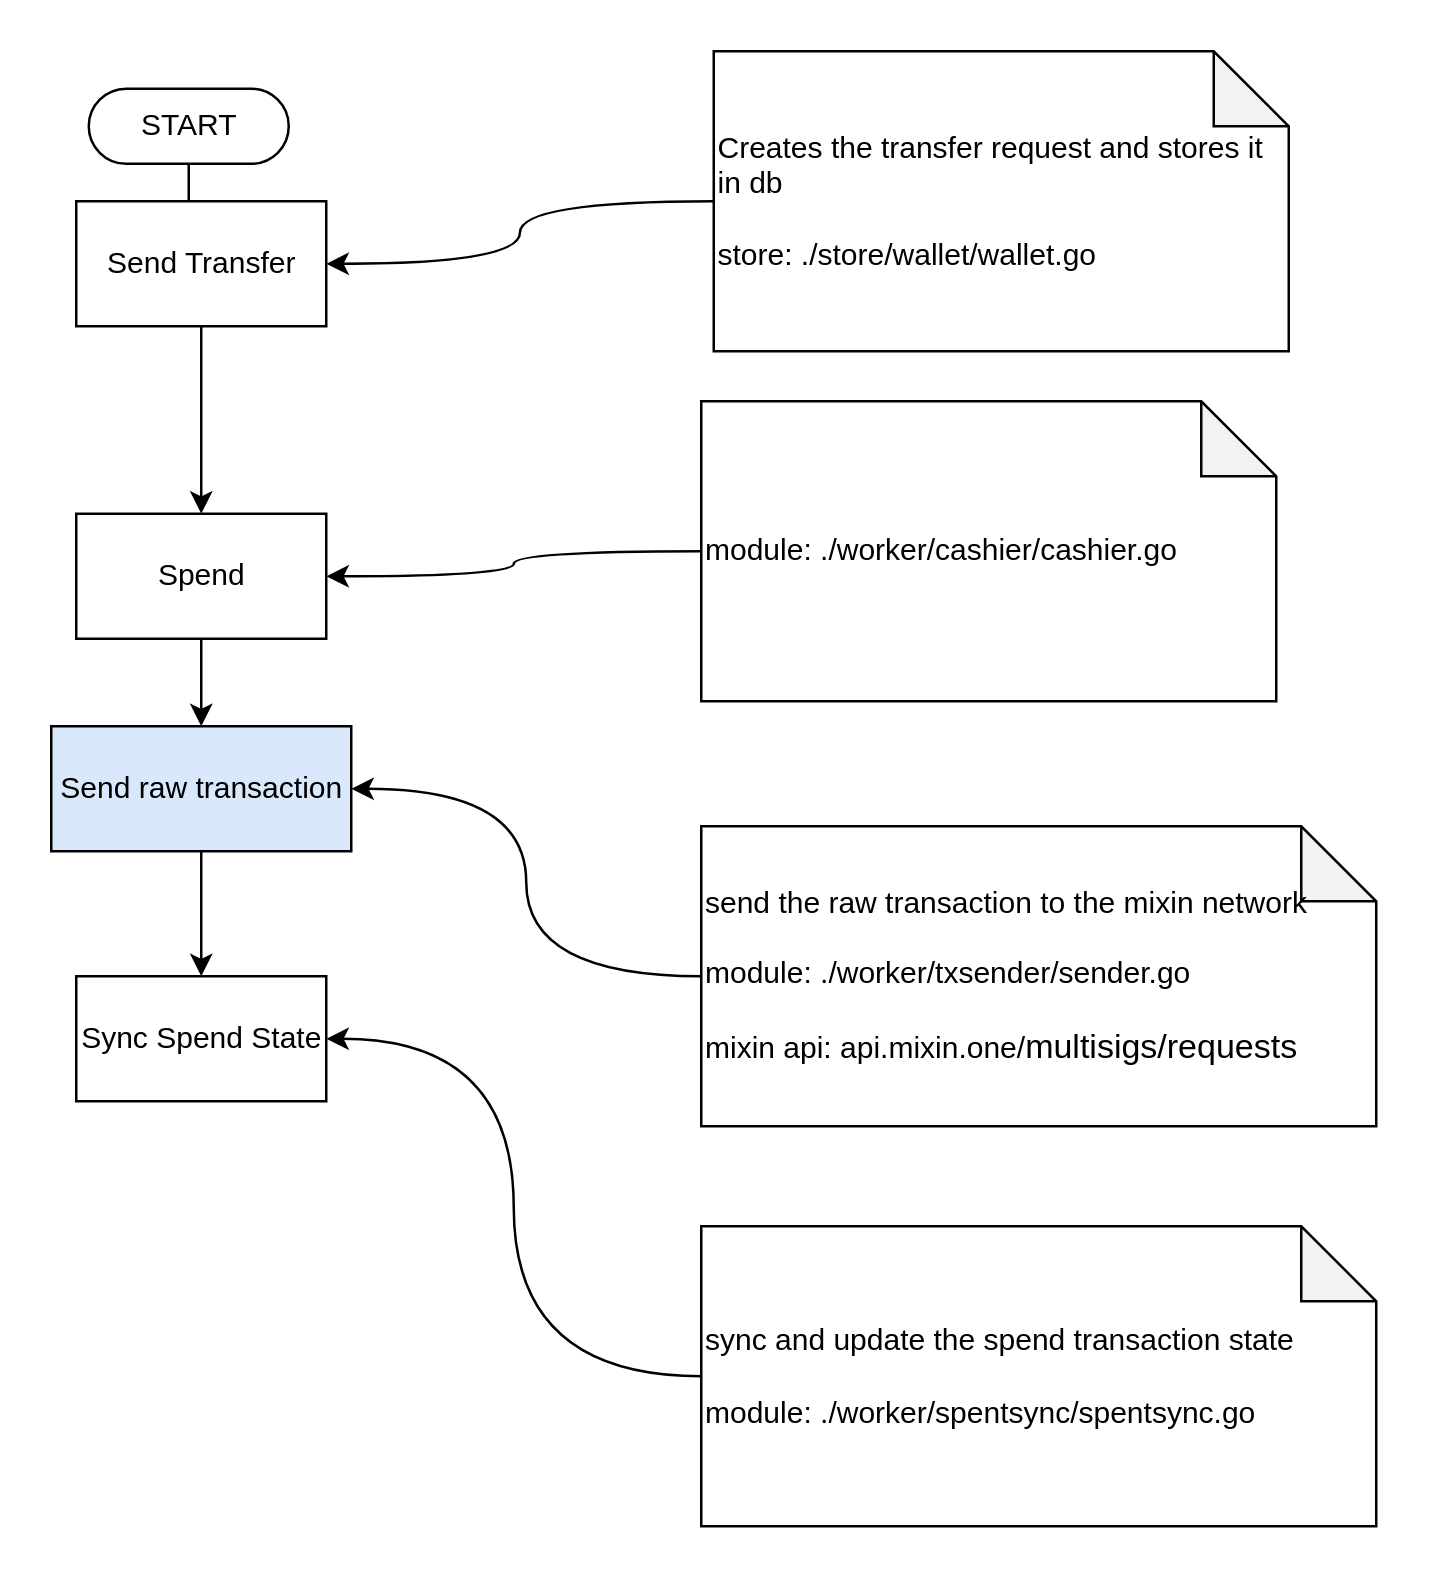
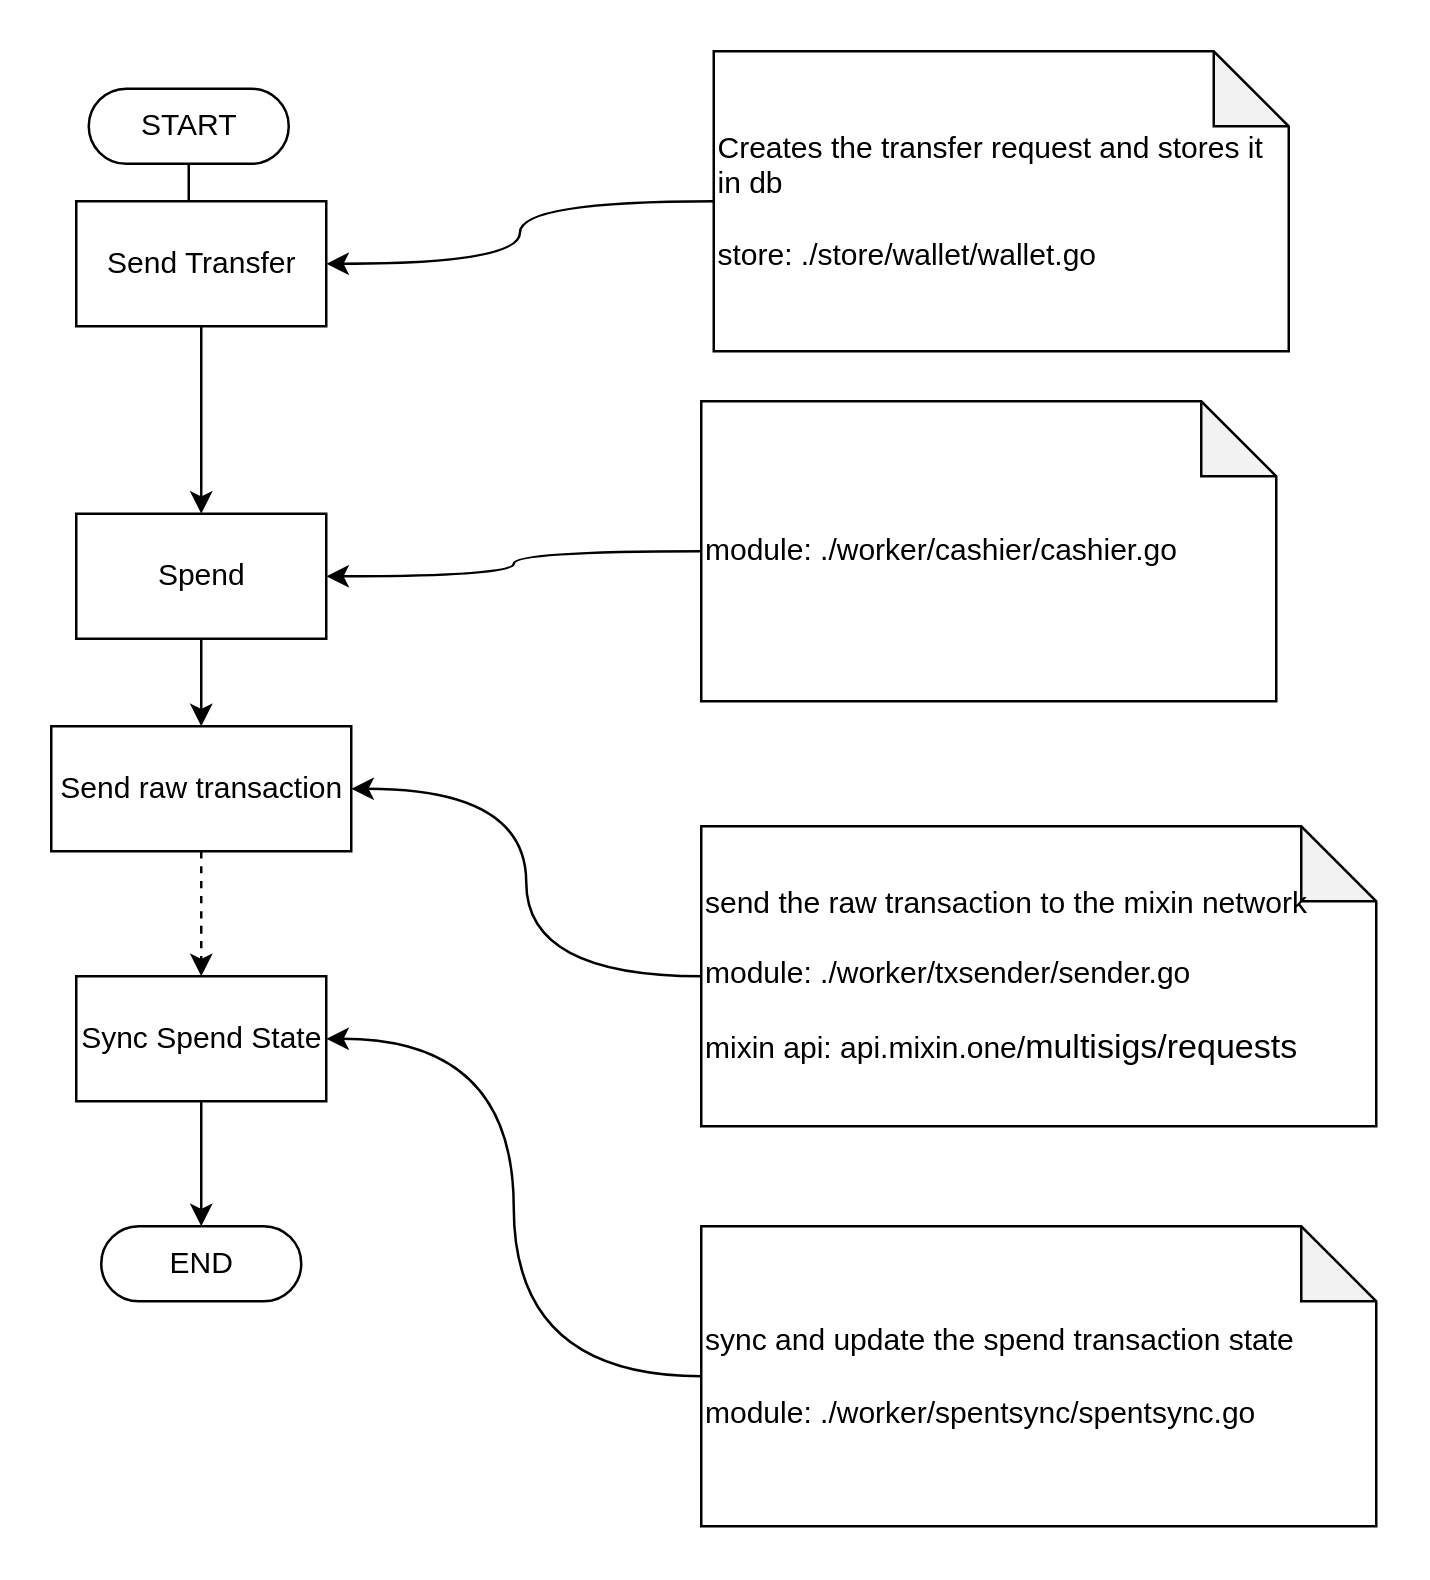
(201, 789) -> (201, 789)
(201, 908) -> (201, 908)
none -> (201, 1157)
none -> (201, 1264)
